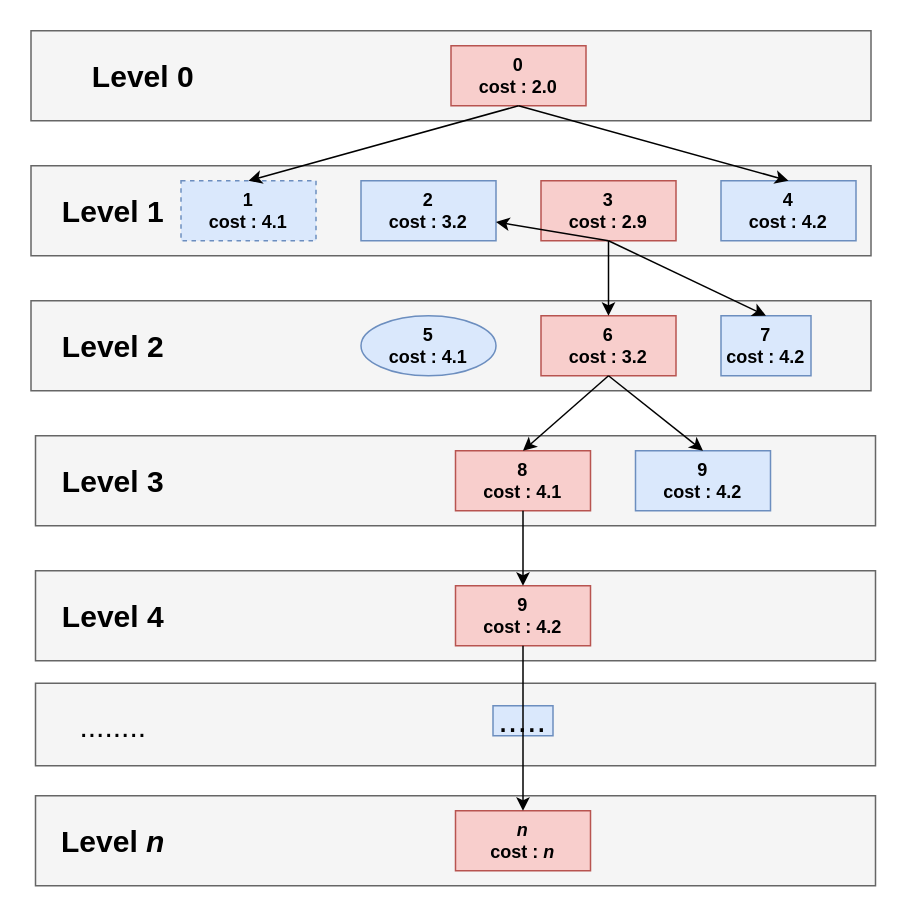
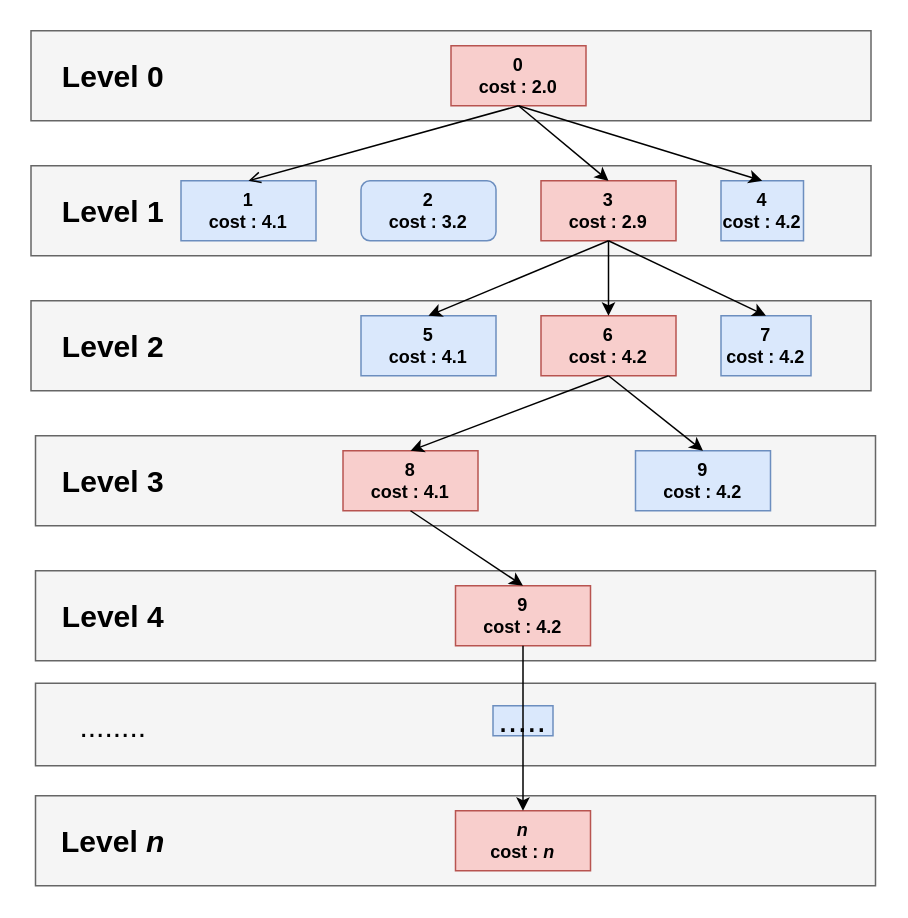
(143, 76) -> (113, 76)
none -> (562, 142)
(259, 178) -> (256, 179)
(248, 211) -> (248, 211)
(428, 211) -> (428, 211)
(788, 211) -> (762, 211)
(556, 232) -> (522, 277)
(428, 346) -> (428, 346)
(608, 346) -> (608, 346)
(523, 481) -> (410, 481)
